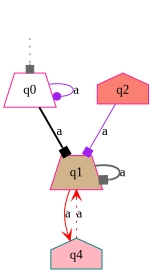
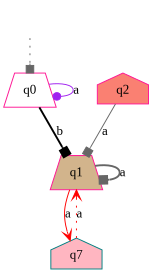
(103, 126) -> (103, 126)
(60, 131) -> (60, 131)
(76, 255) -> (76, 255)
